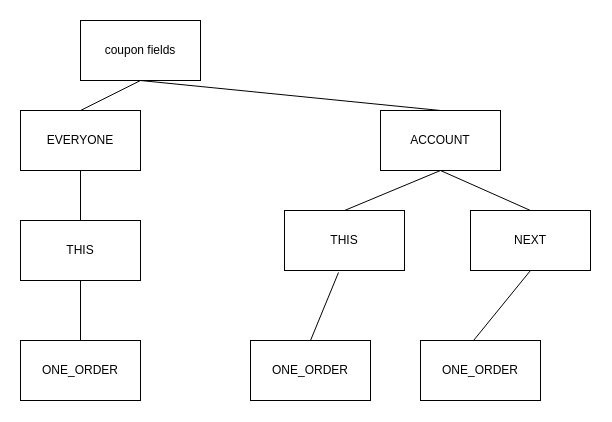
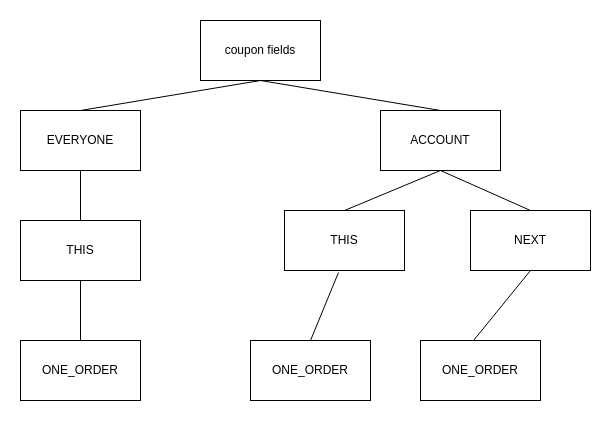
(141, 51) -> (261, 51)
